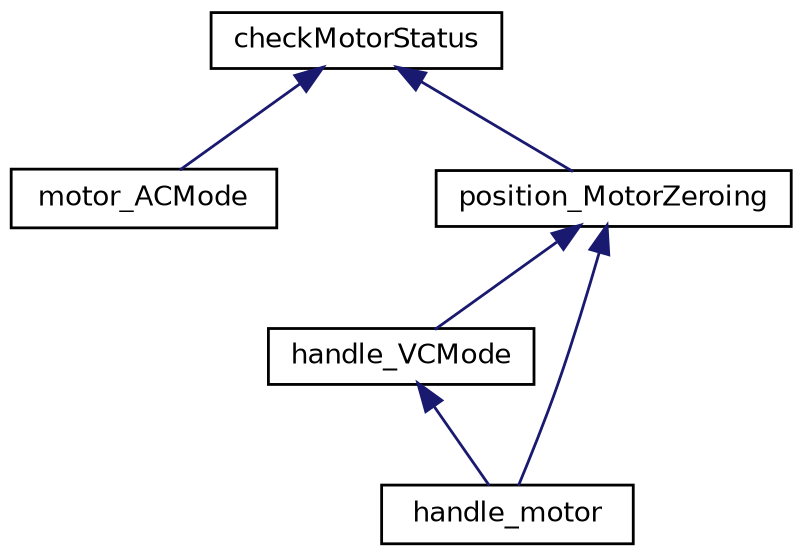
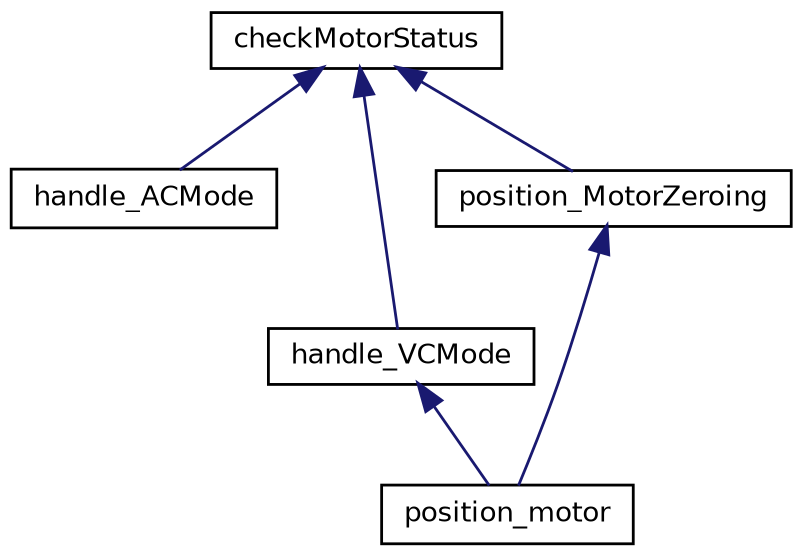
(144, 199) -> (144, 199)
(496, 286) -> (381, 213)
(507, 514) -> (507, 514)
